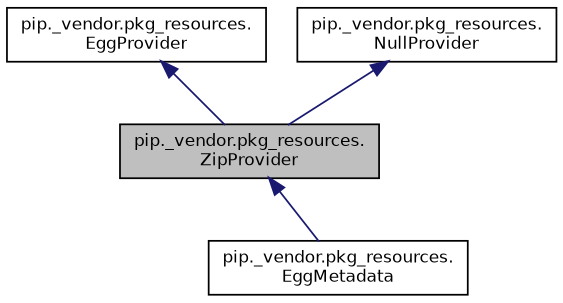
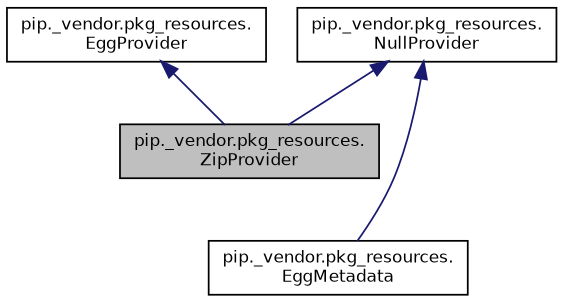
(299, 216) -> (399, 164)
